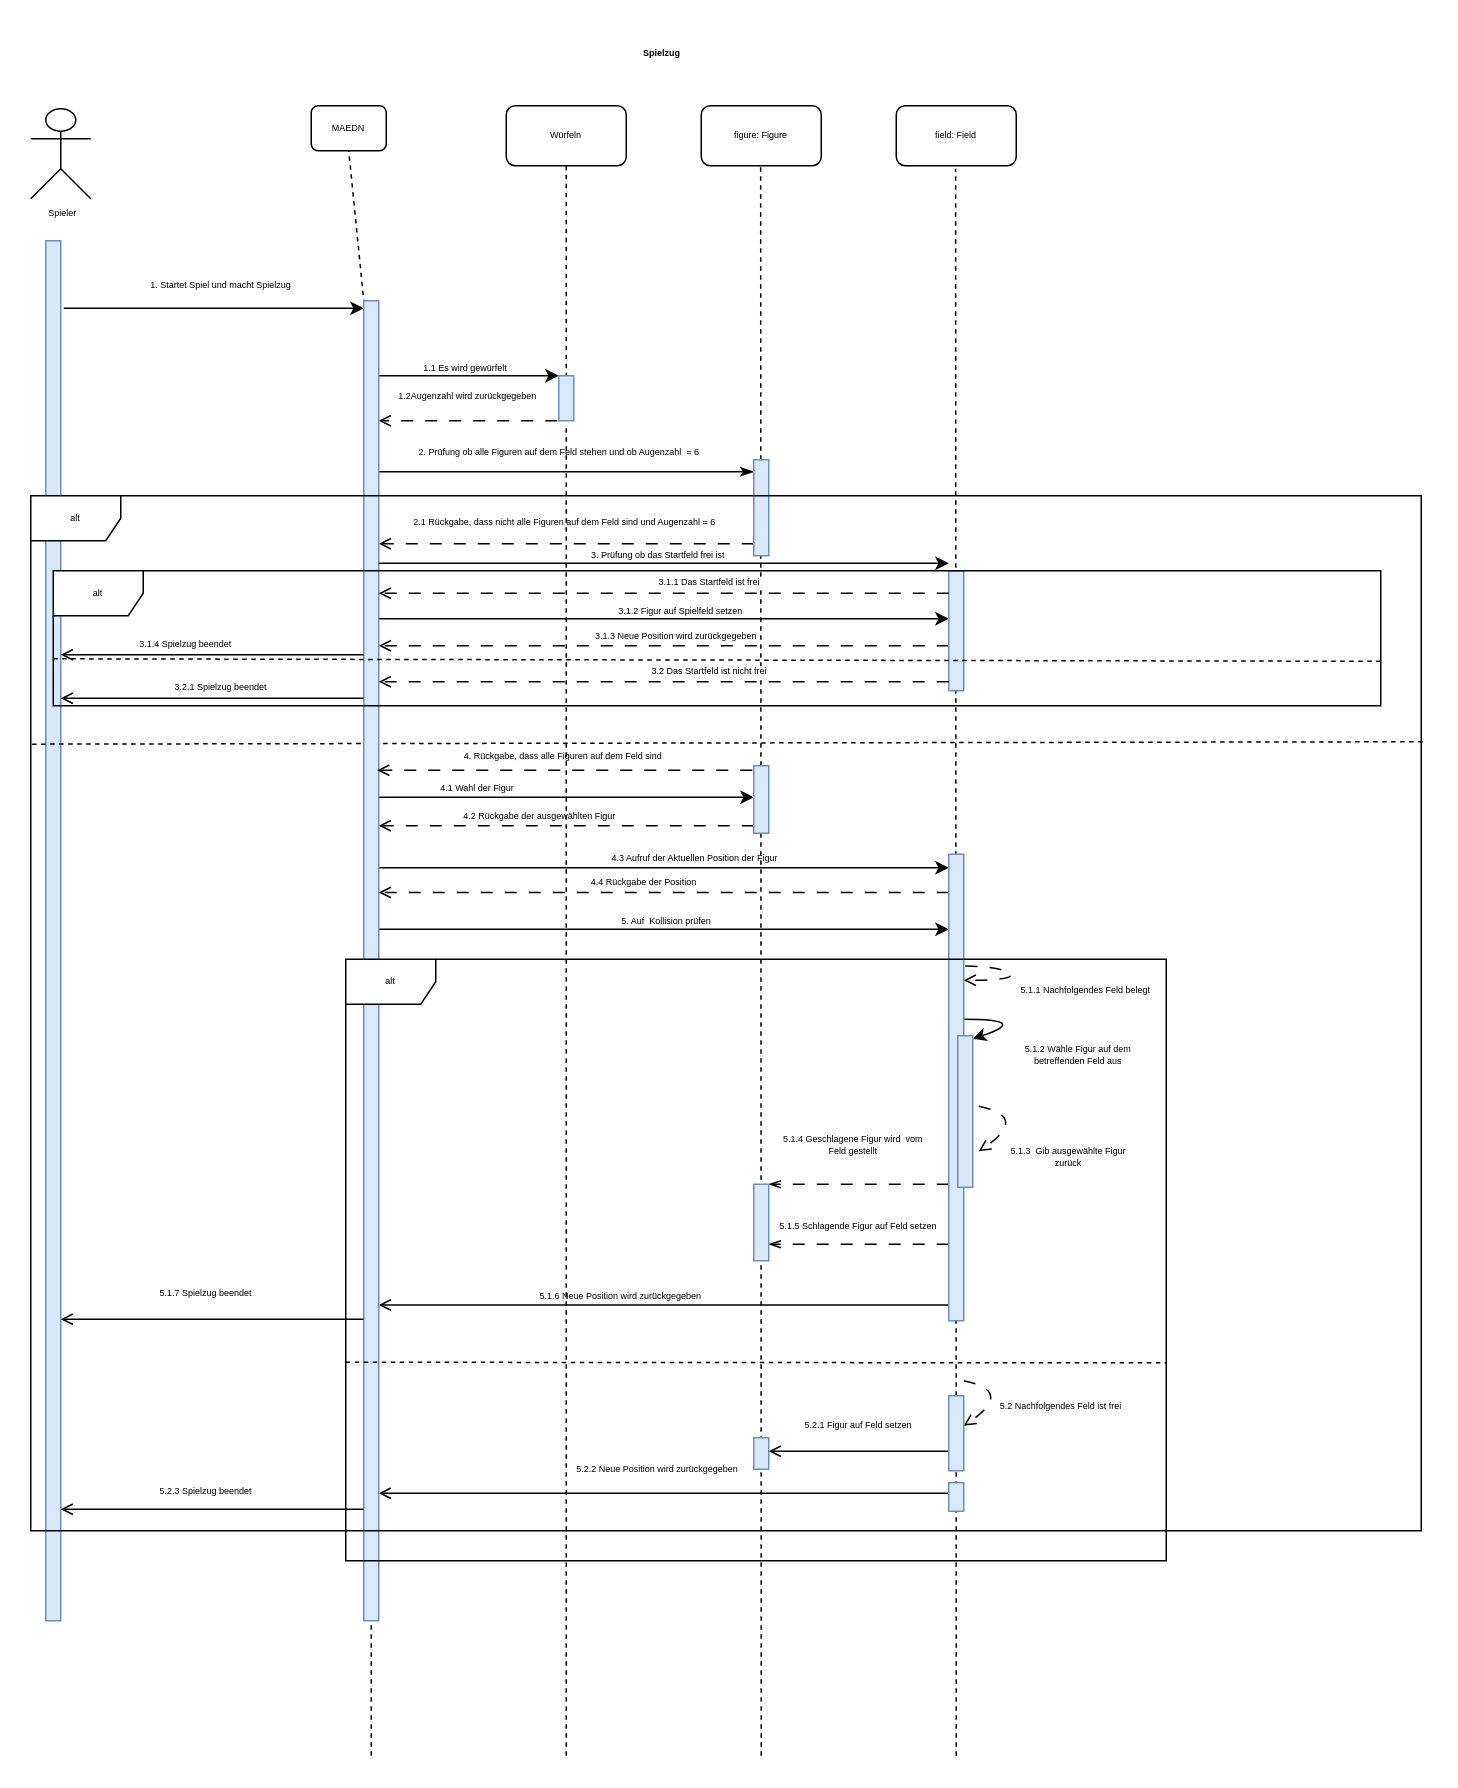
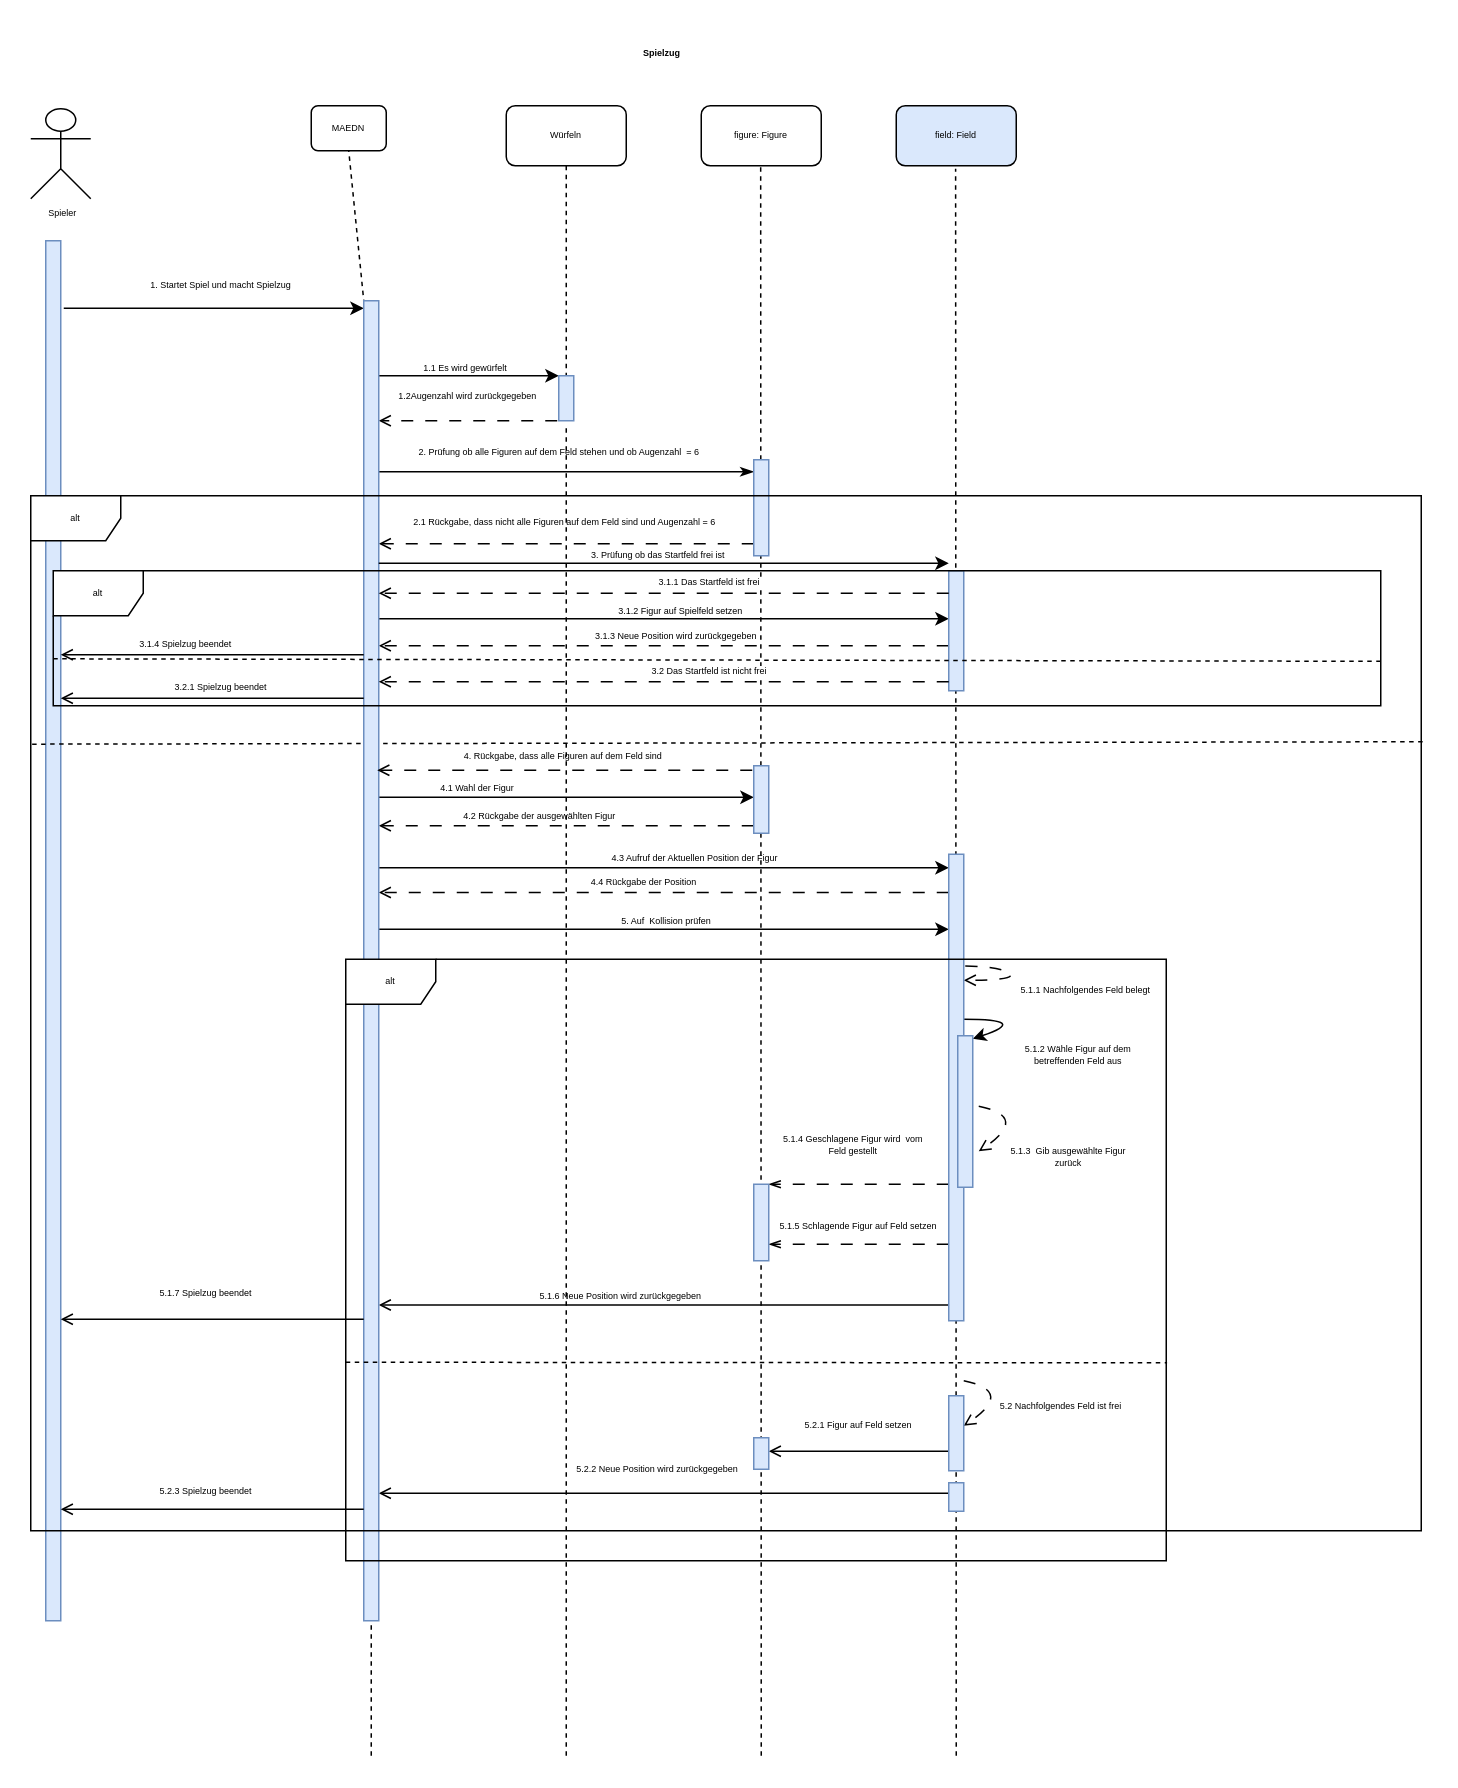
(956, 136) -> (956, 136)
